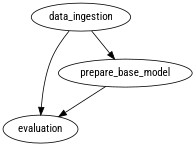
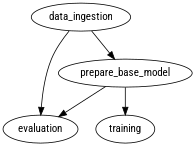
none -> (125, 129)
